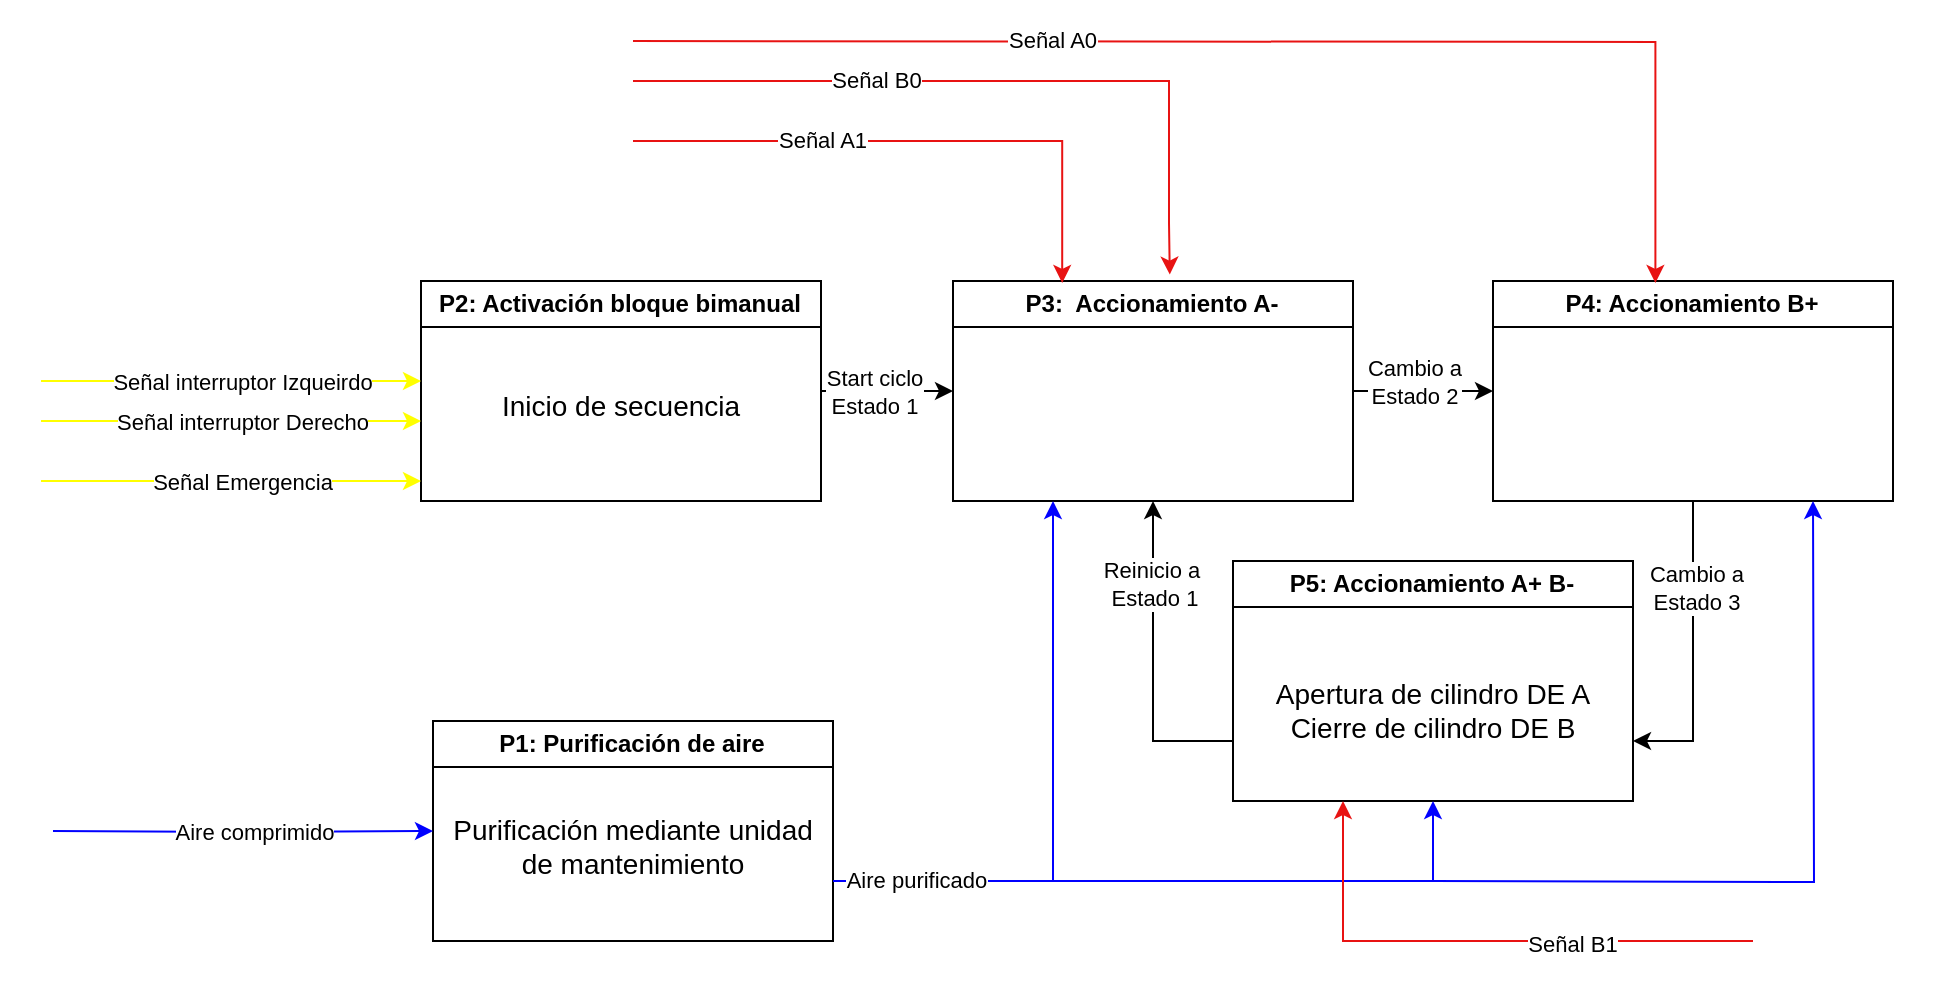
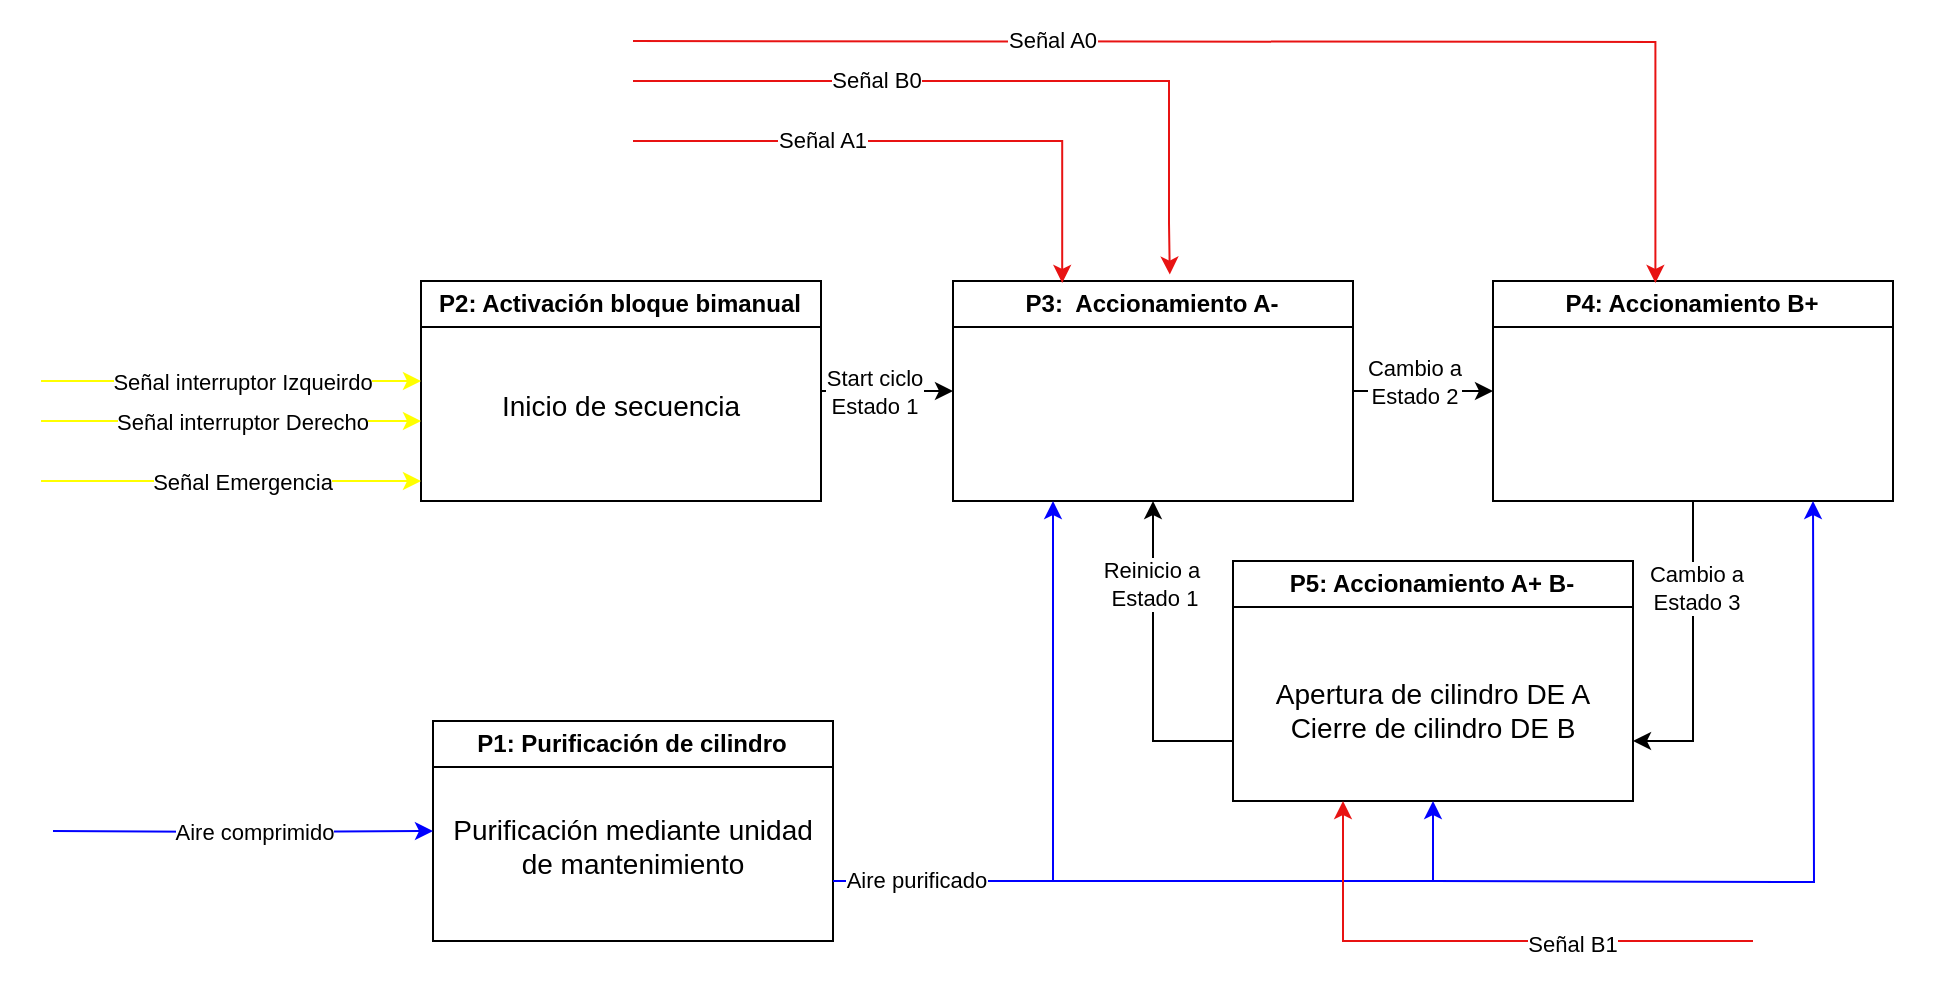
(633, 745) -> (633, 745)
